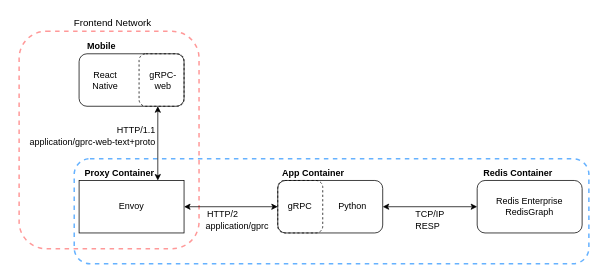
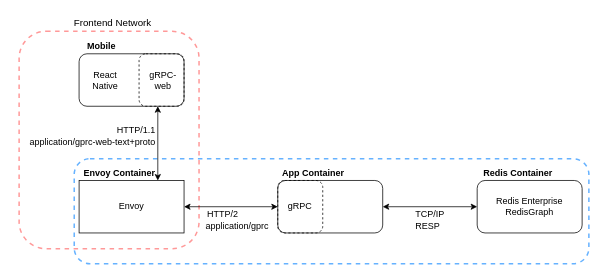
(120, 173) -> (120, 173)
(353, 206) -> none
